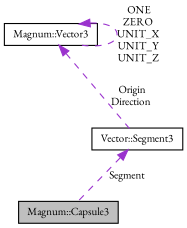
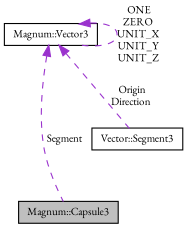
(99, 180) -> (42, 130)
